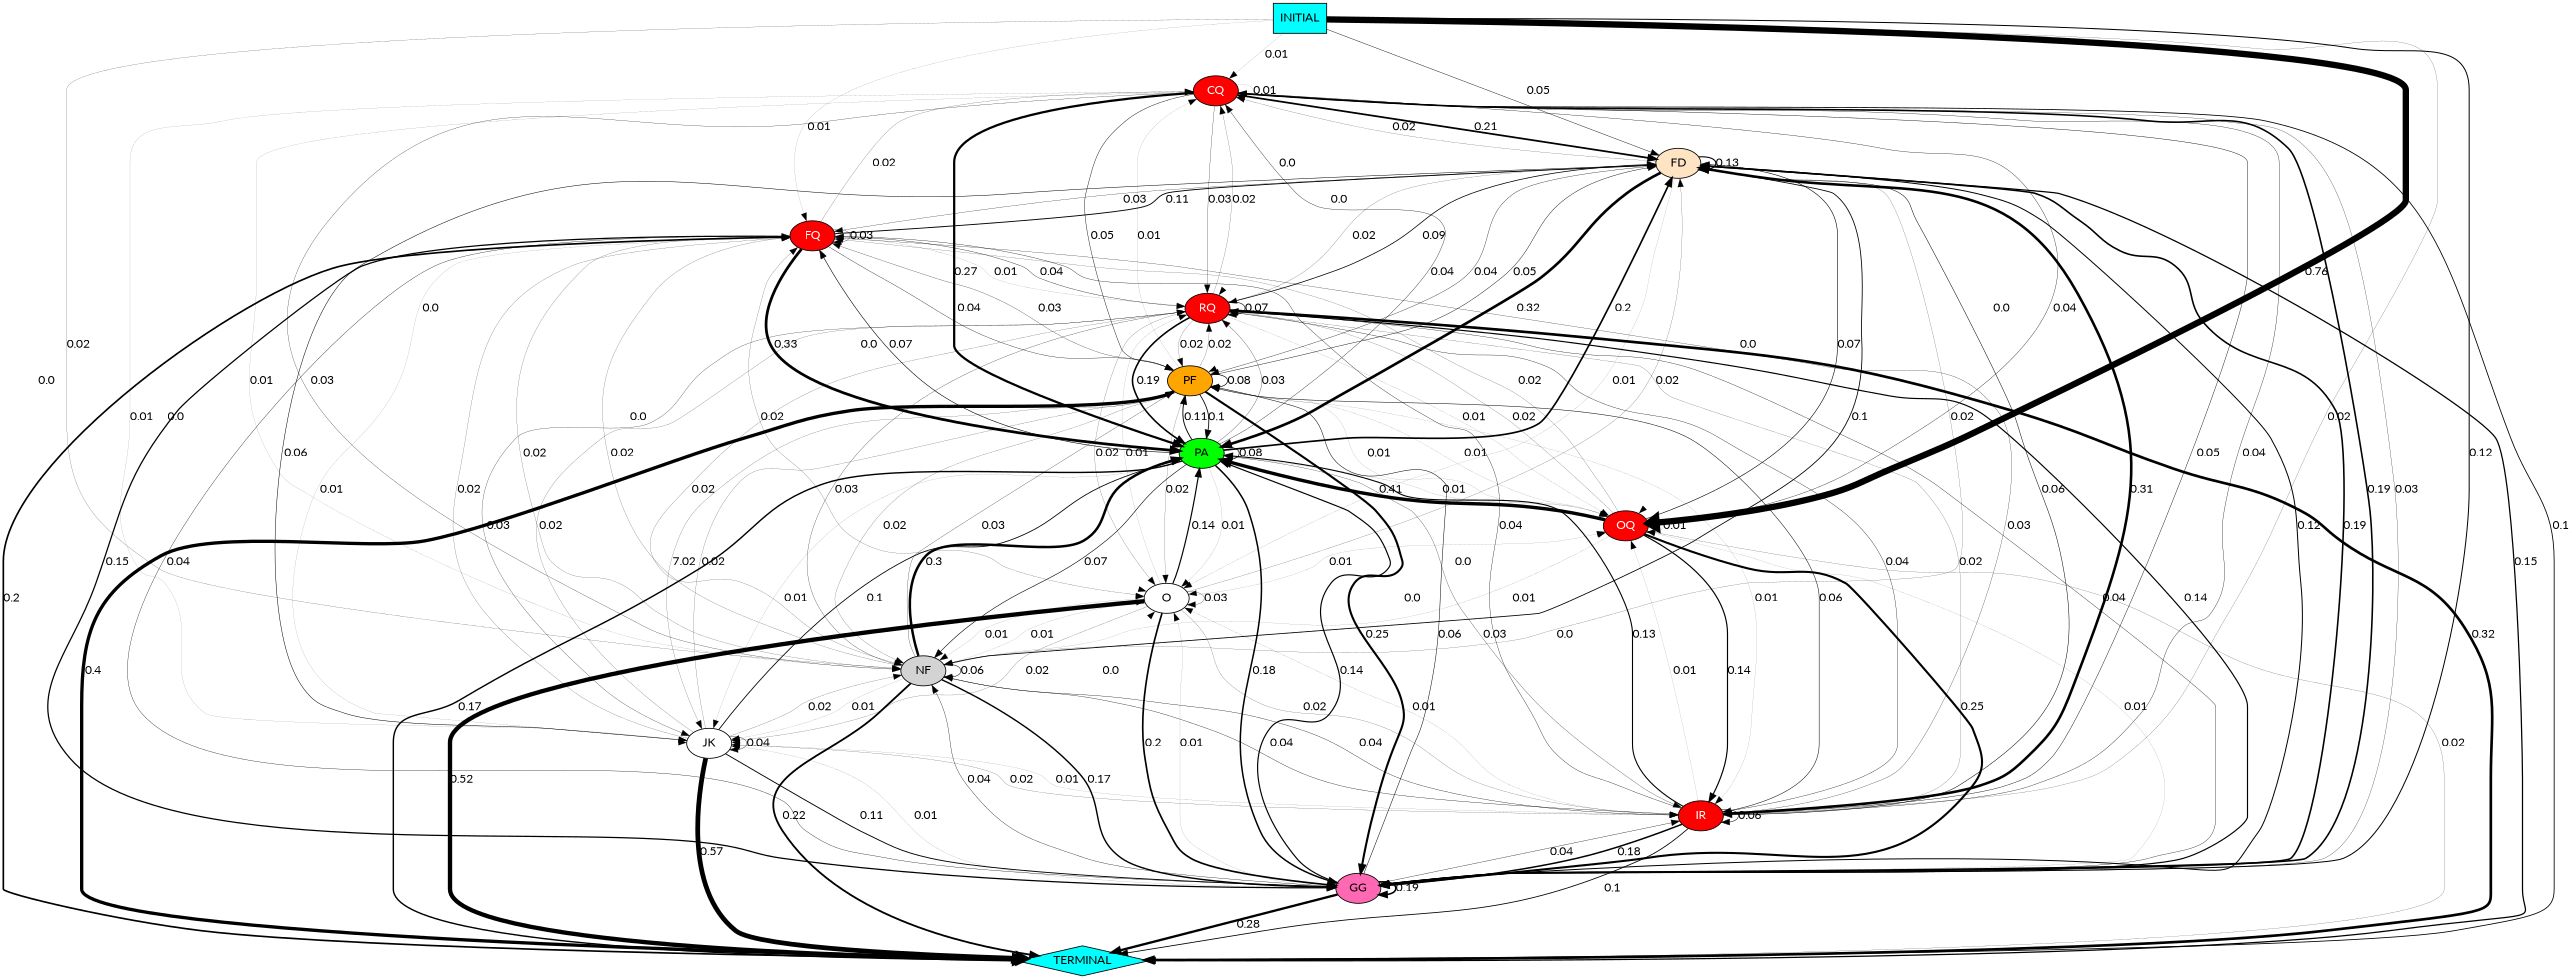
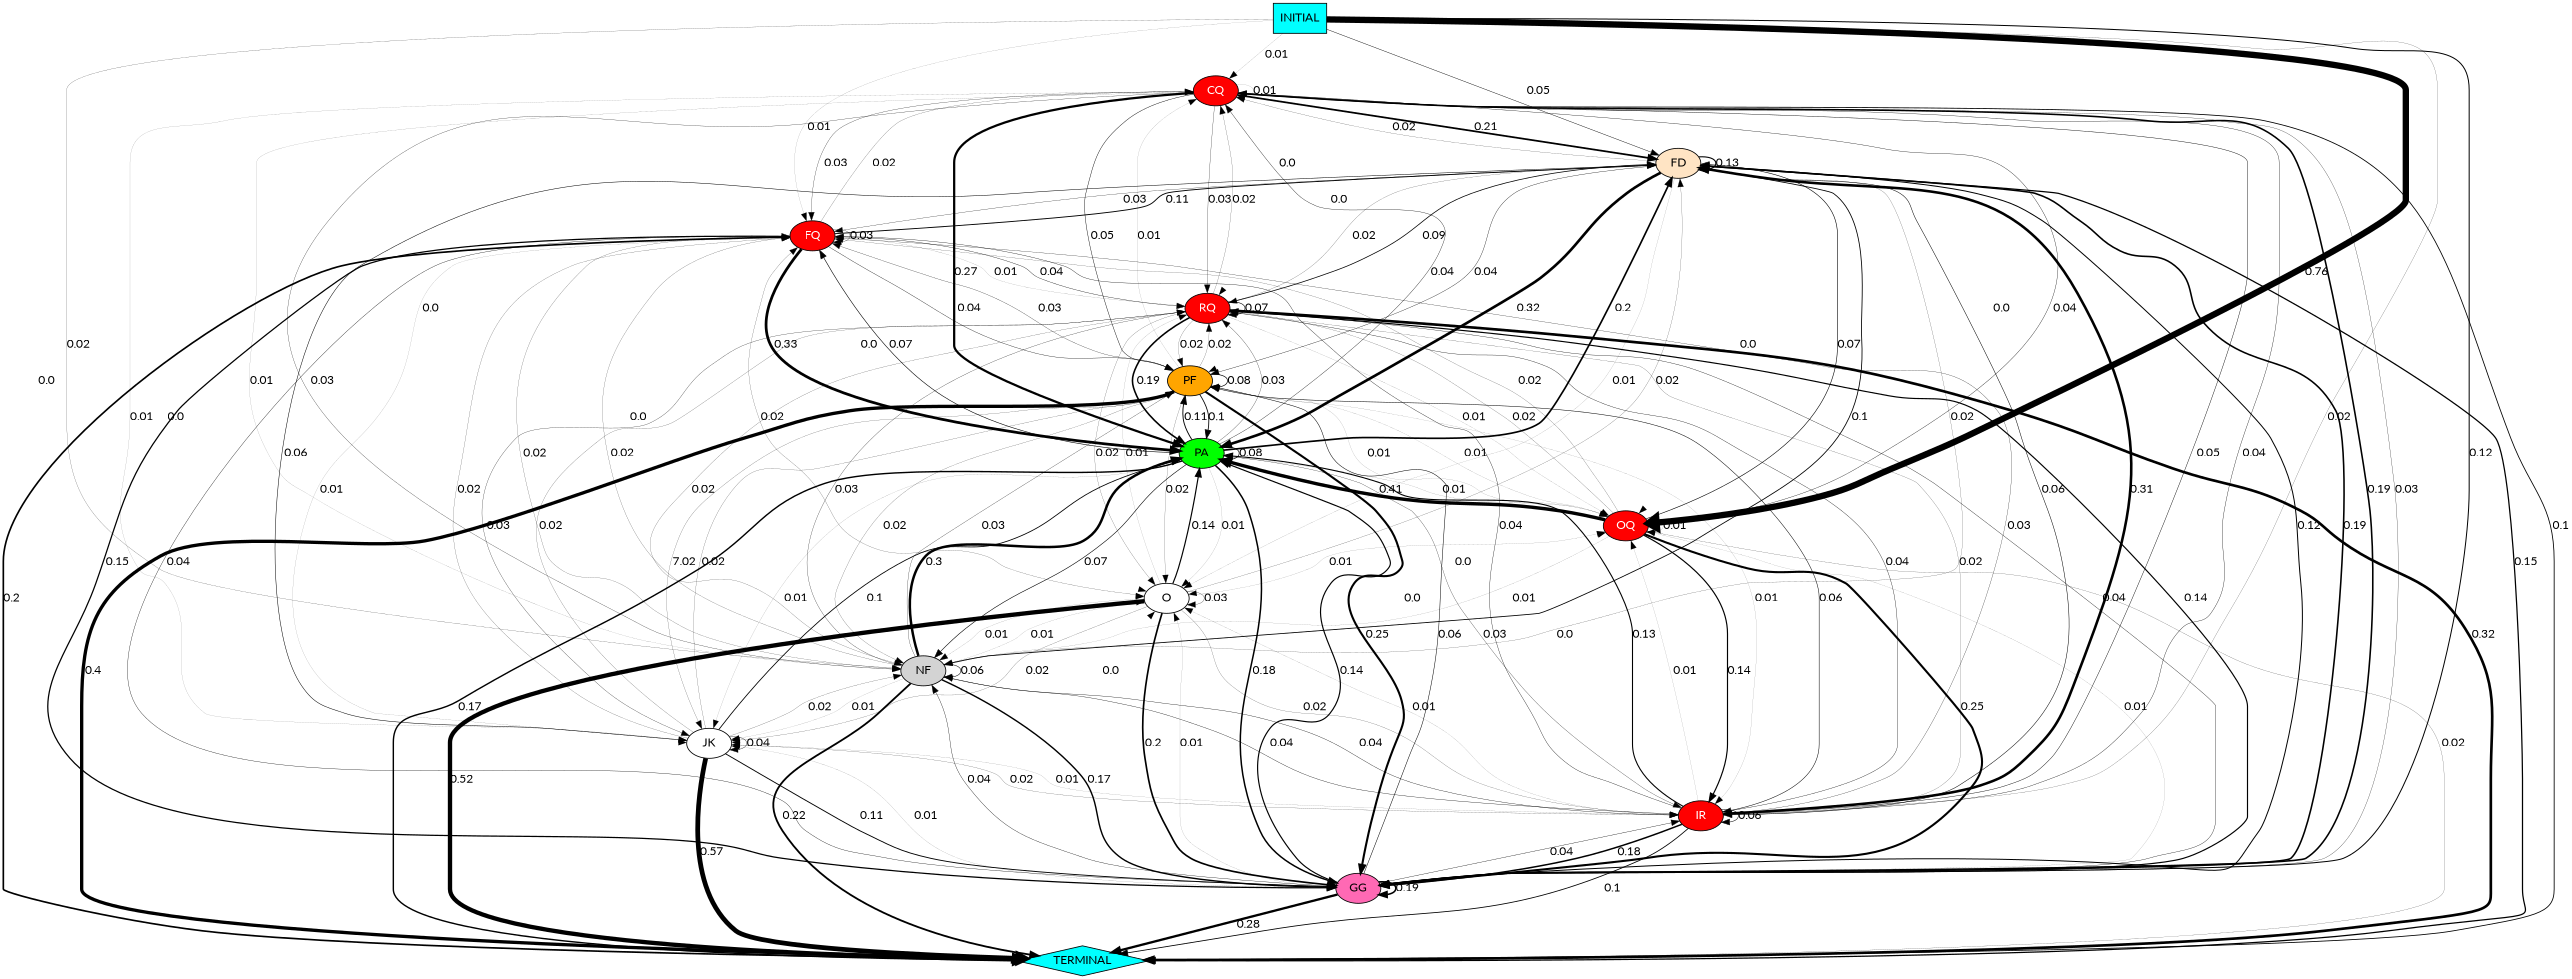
none -> (924, 105)
(1441, 317) -> none
